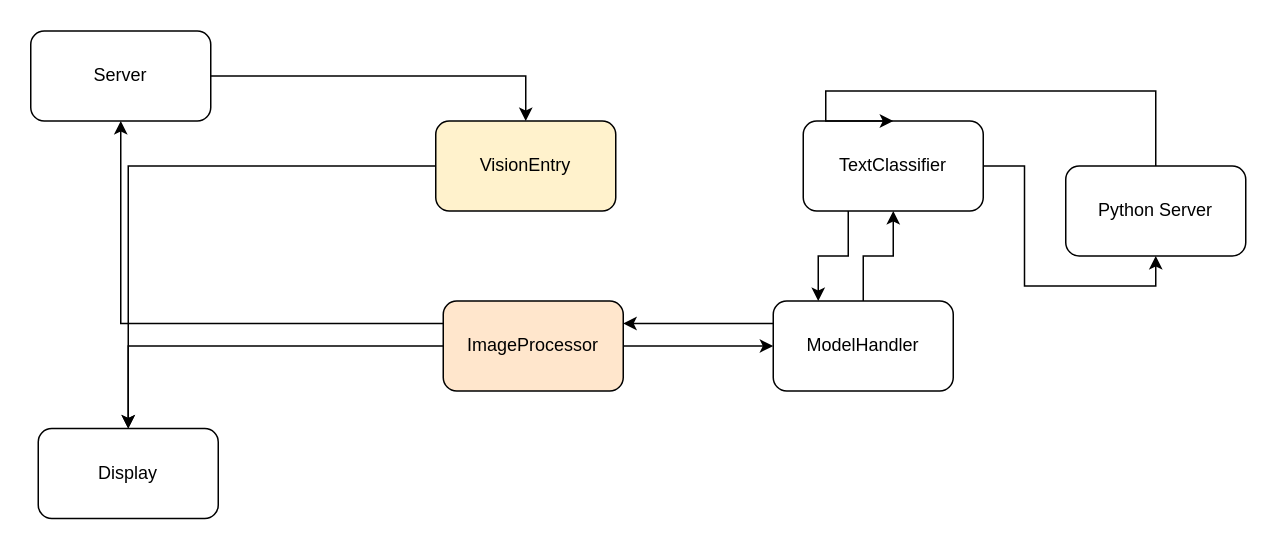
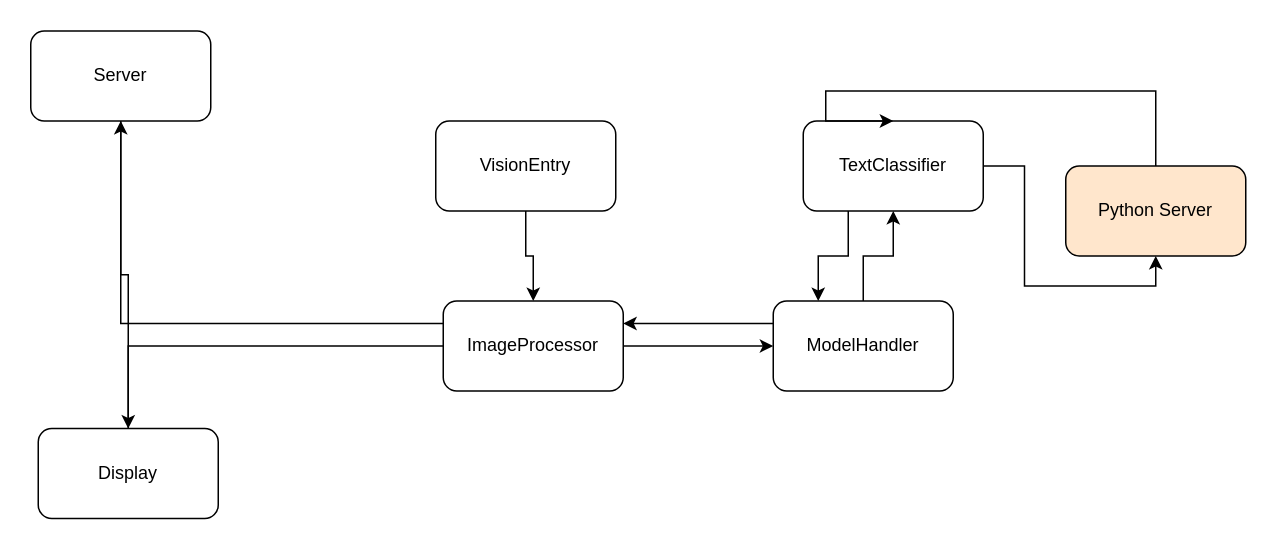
(386, 76) -> (124, 275)
(229, 166) -> (526, 254)
(526, 166) -> (526, 166)
(1156, 211) -> (1156, 211)
(533, 346) -> (533, 346)
(128, 419) -> (128, 423)
